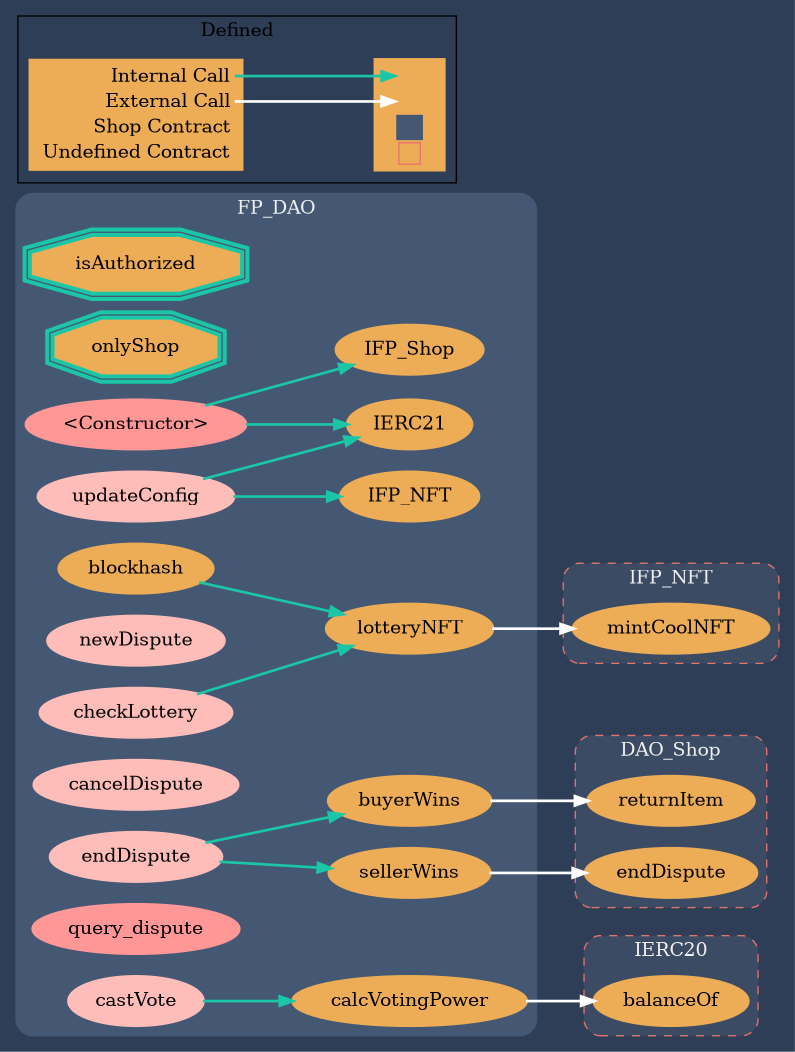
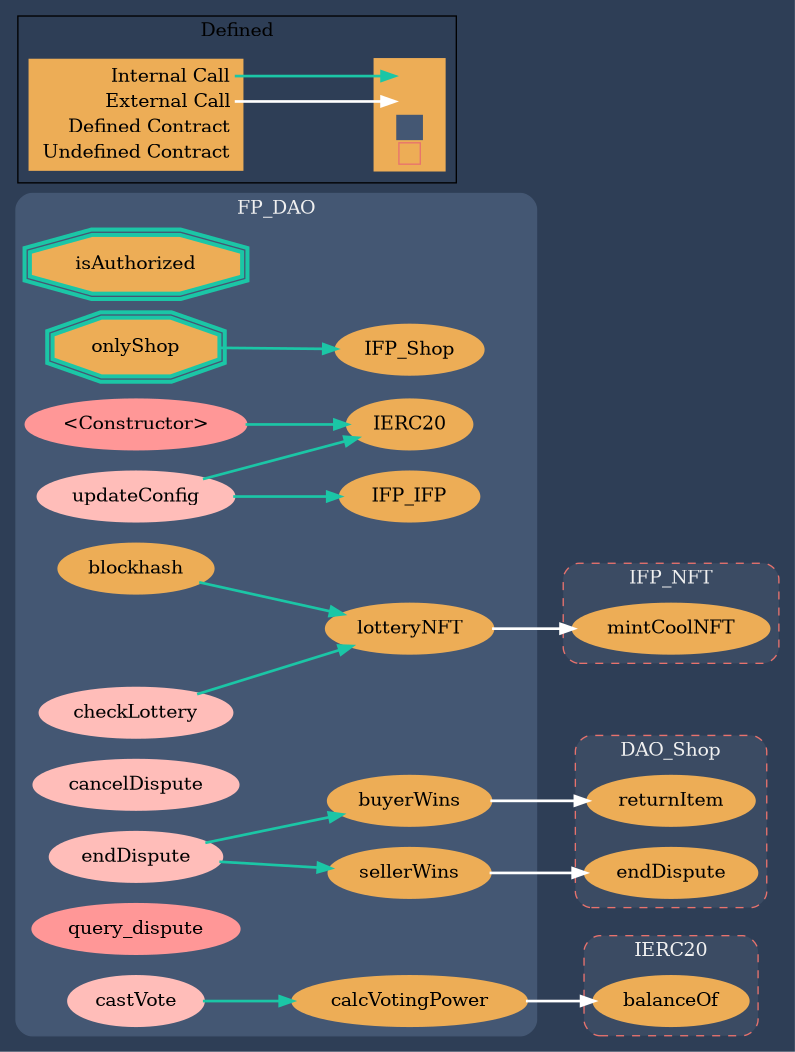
(162, 127) -> (149, 127)
(272, 387) -> (271, 348)
(410, 424) -> (410, 424)
(410, 497) -> (410, 497)
(136, 641) -> none
